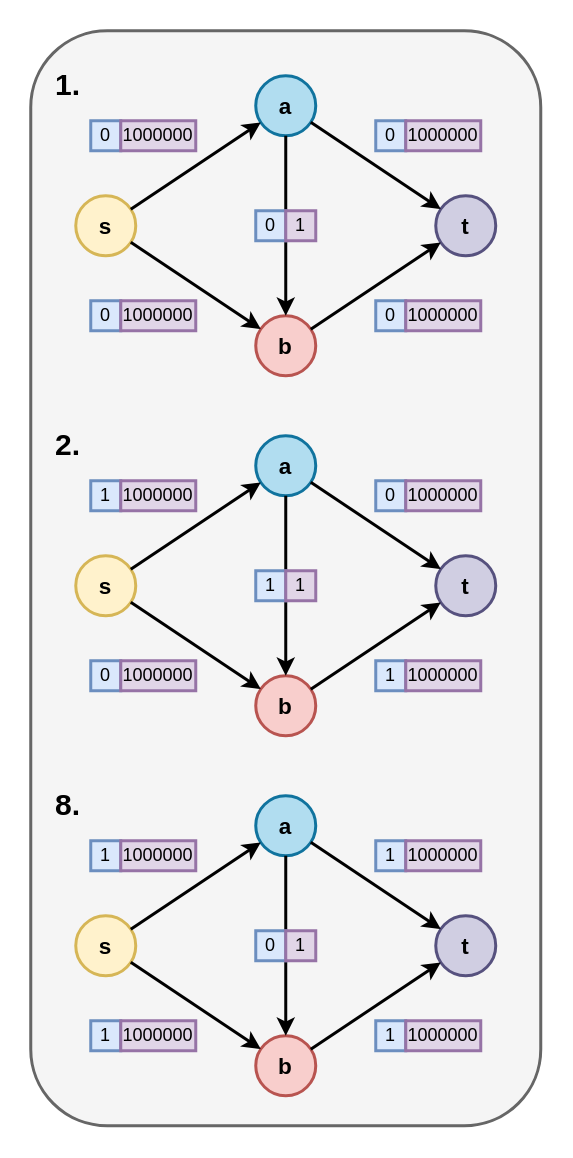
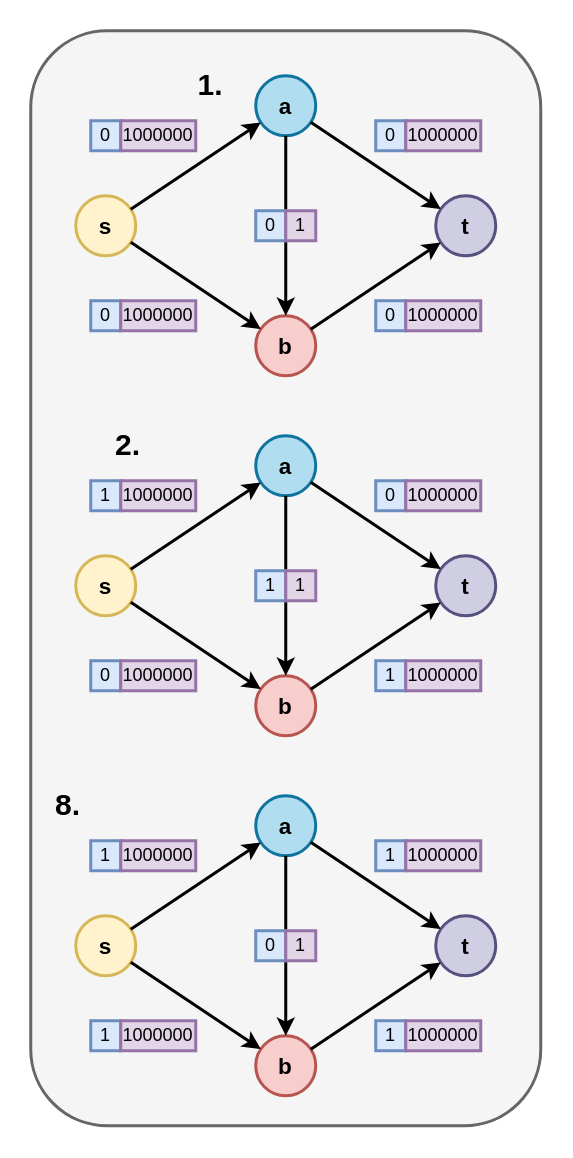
(68, 83) -> (211, 83)
(68, 443) -> (128, 443)
